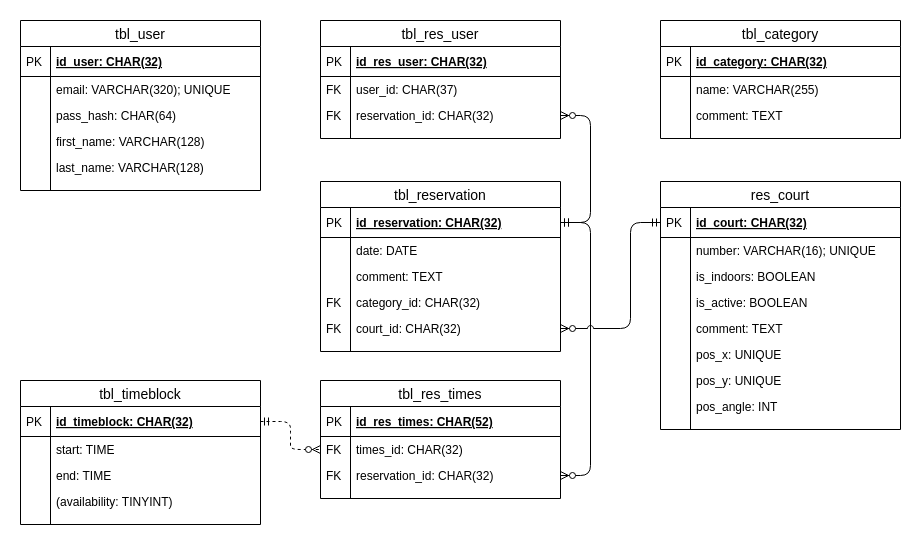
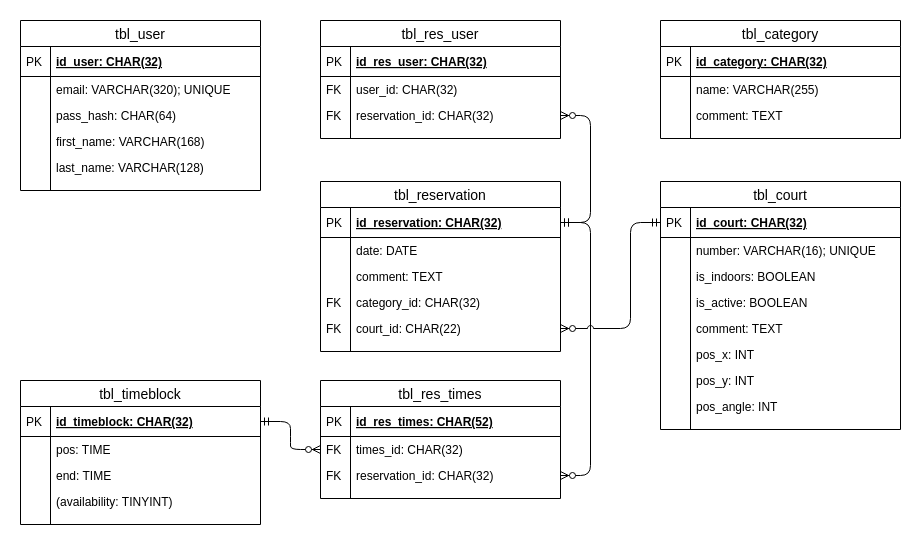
(408, 90) -> (408, 90)
(132, 142) -> (132, 142)
(780, 195) -> (780, 195)
(412, 329) -> (412, 329)
(737, 355) -> (726, 355)
(737, 381) -> (726, 381)
(291, 435) -> (291, 435)
(90, 450) -> (83, 450)
